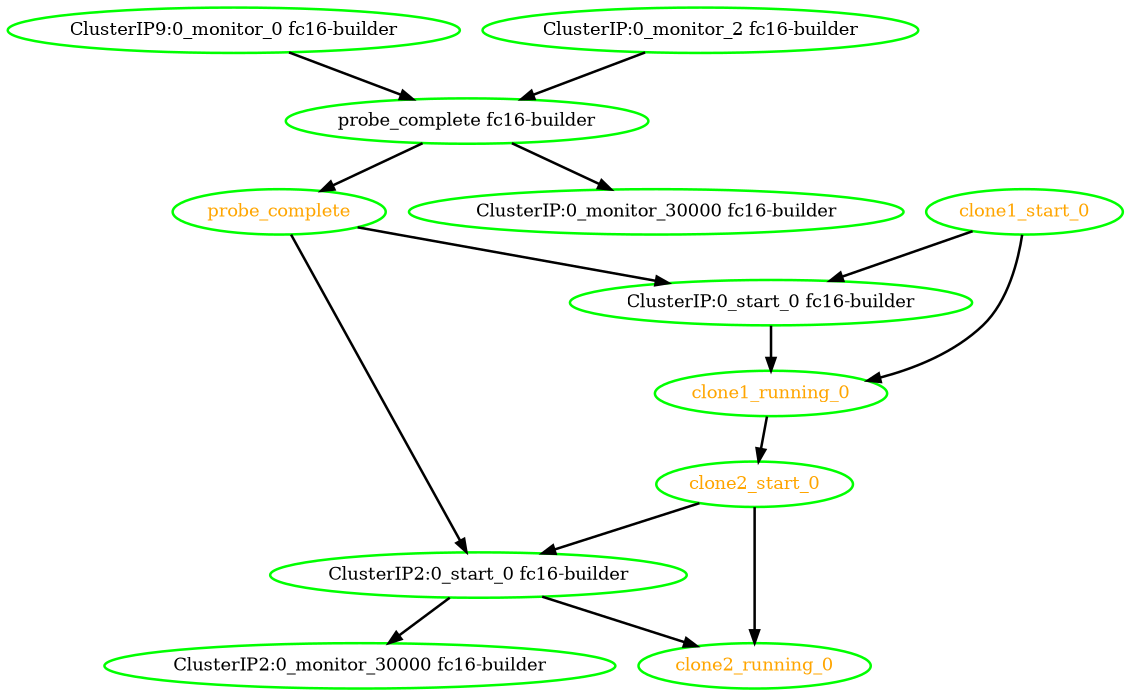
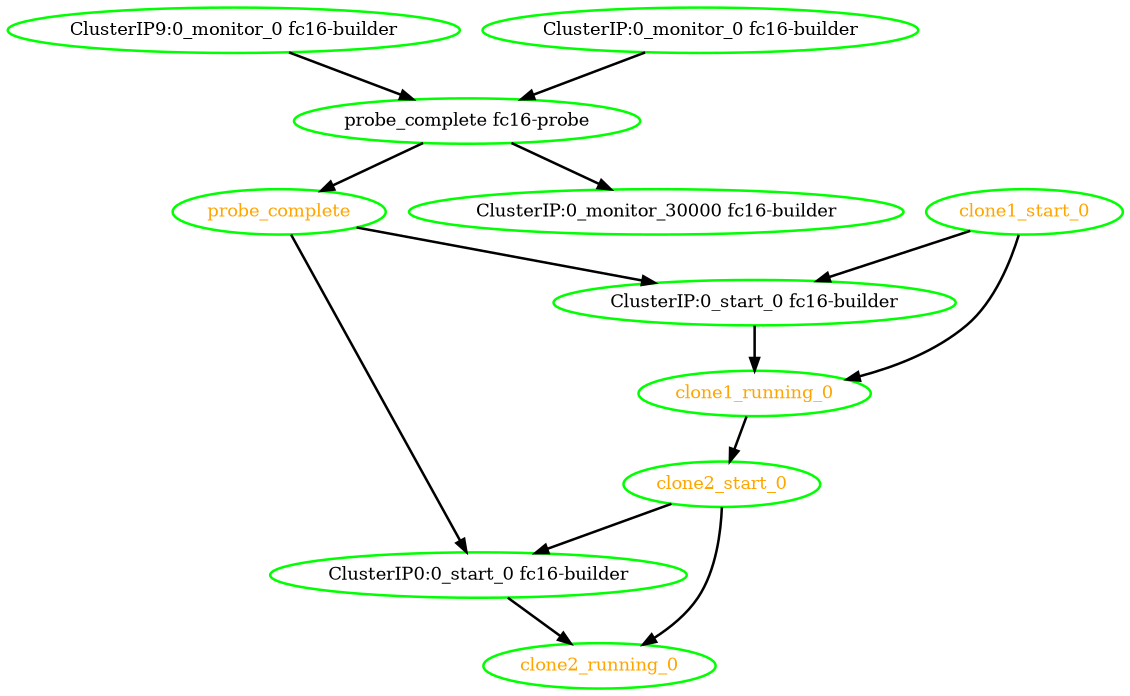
(700, 30) -> (700, 30)
(467, 121) -> (467, 121)
(478, 575) -> (478, 575)
(360, 666) -> none
